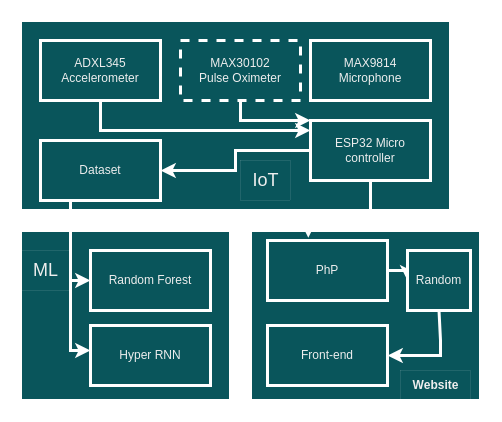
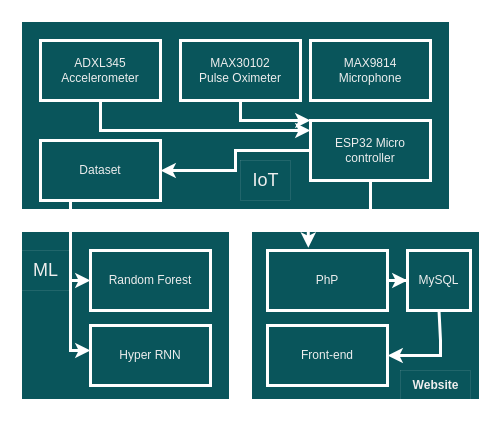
(241, 71) -> (241, 71)
(328, 271) -> (328, 281)
(439, 281) -> (439, 281)
